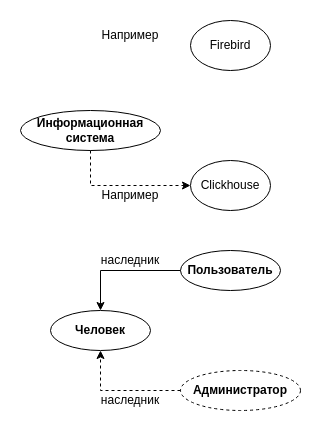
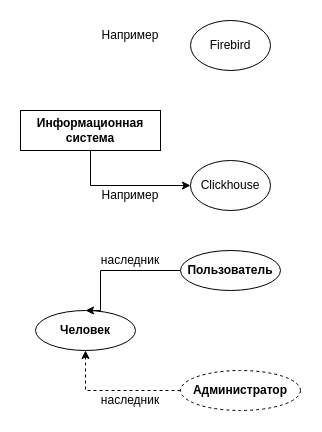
(91, 131) -> (91, 131)
(120, 186) -> (120, 186)
(101, 331) -> (86, 331)
